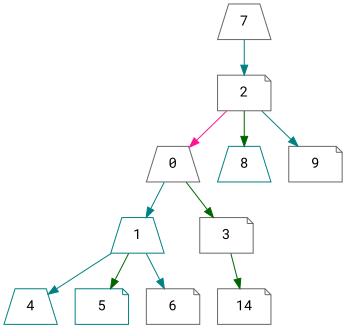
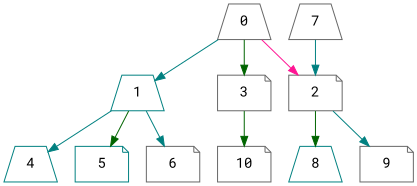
(212, 126) -> (276, 54)
(244, 307) -> (244, 164)
